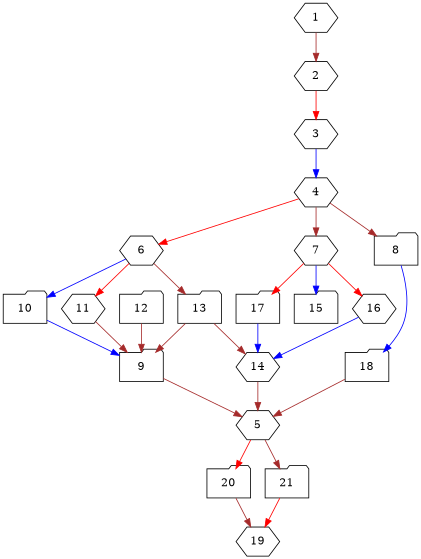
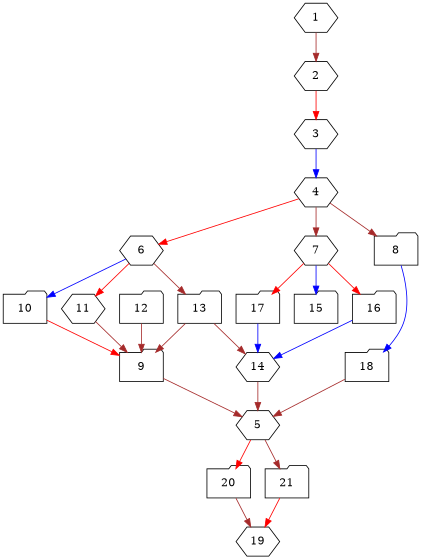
(374, 309) -> (374, 309)
(79, 336) -> (79, 336)
